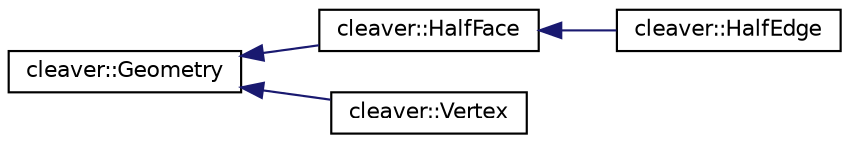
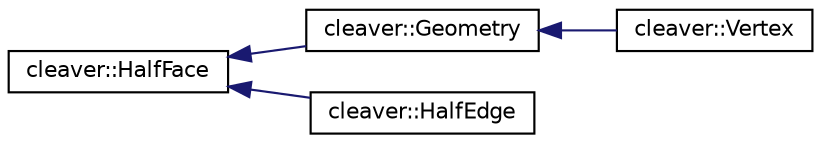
(291, 49) -> (278, 50)
